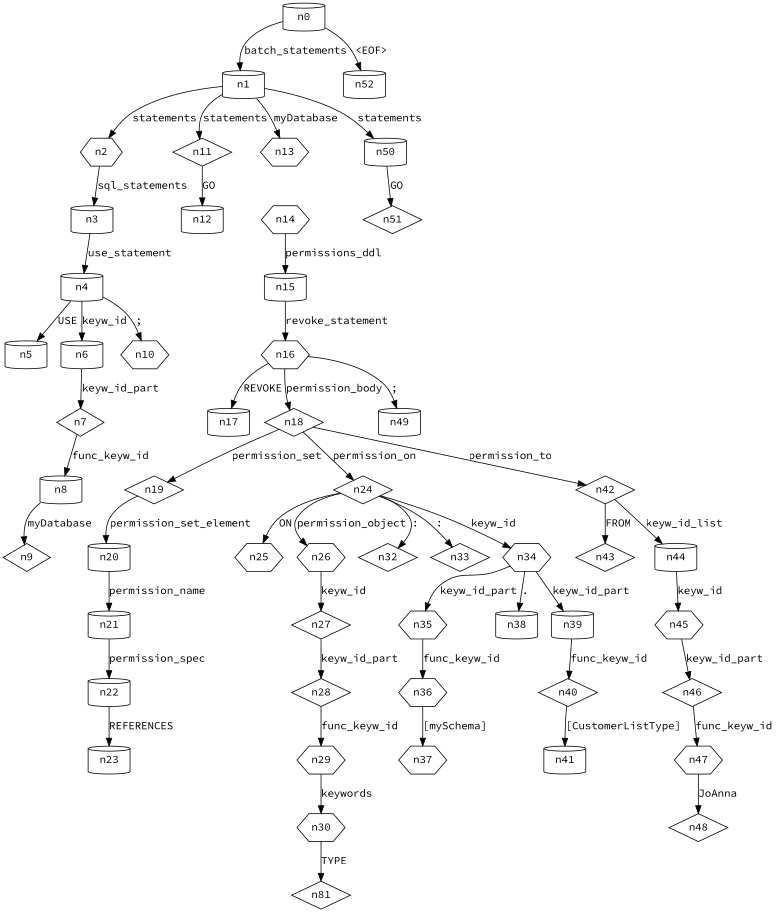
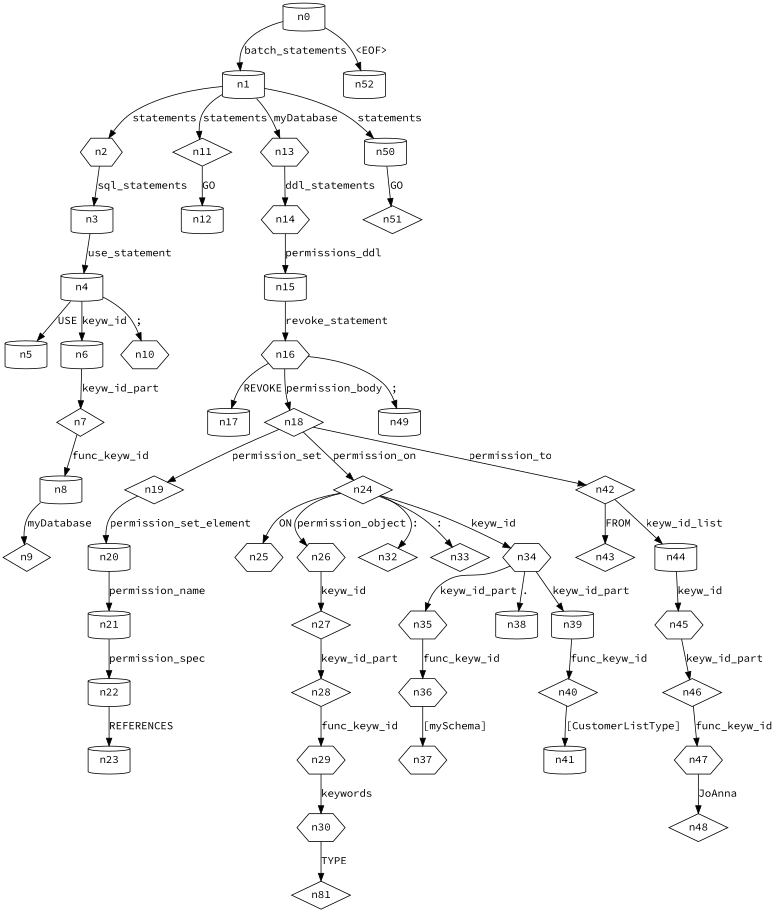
none -> (285, 182)
